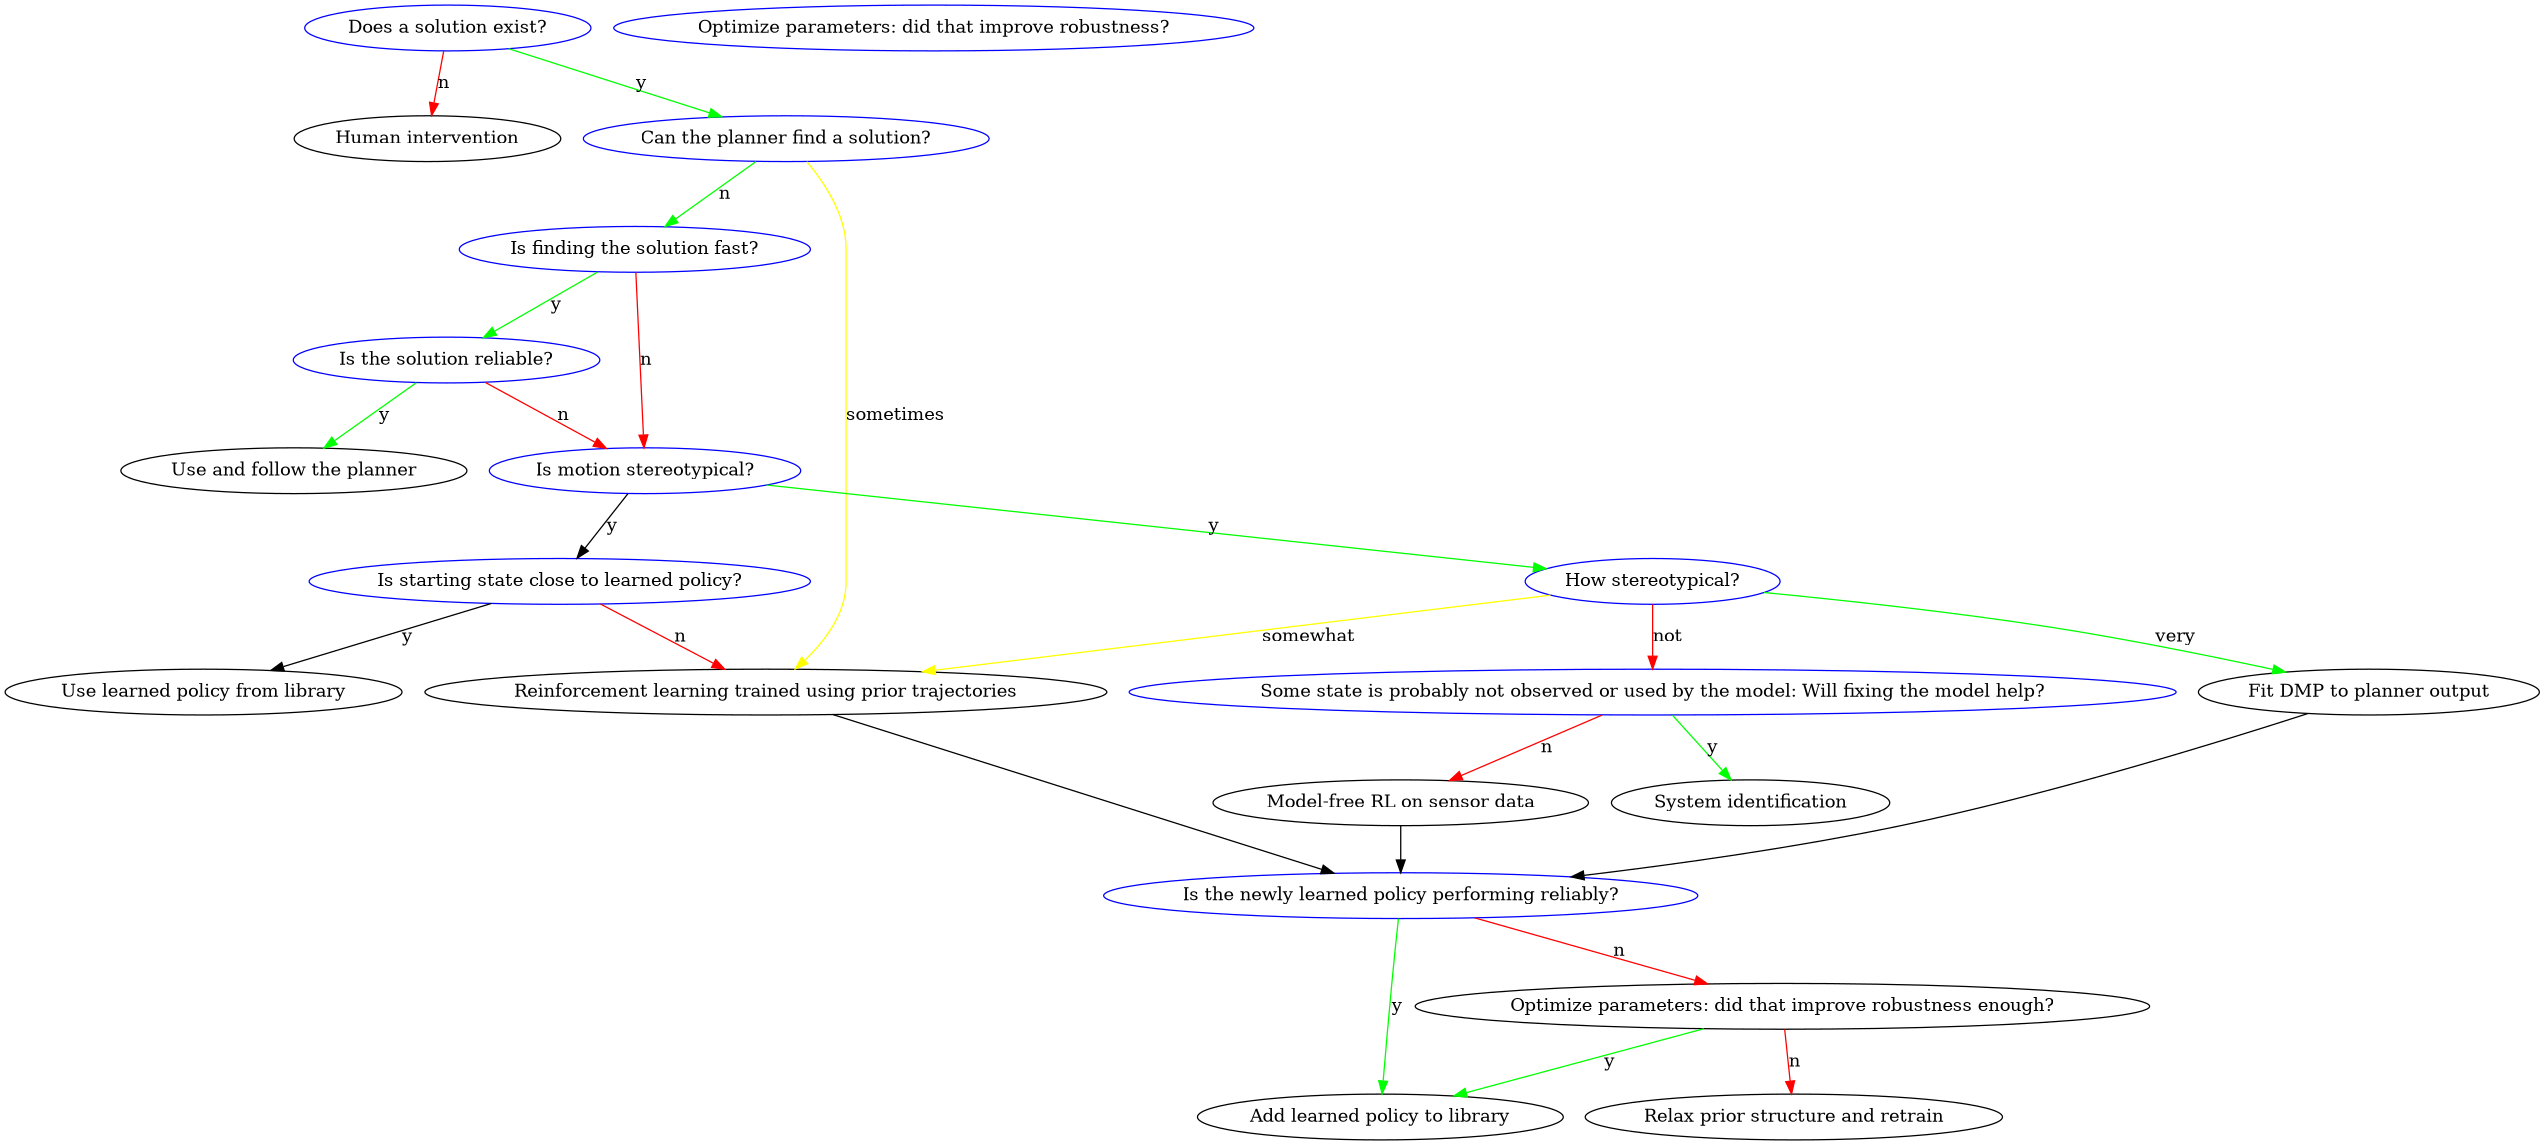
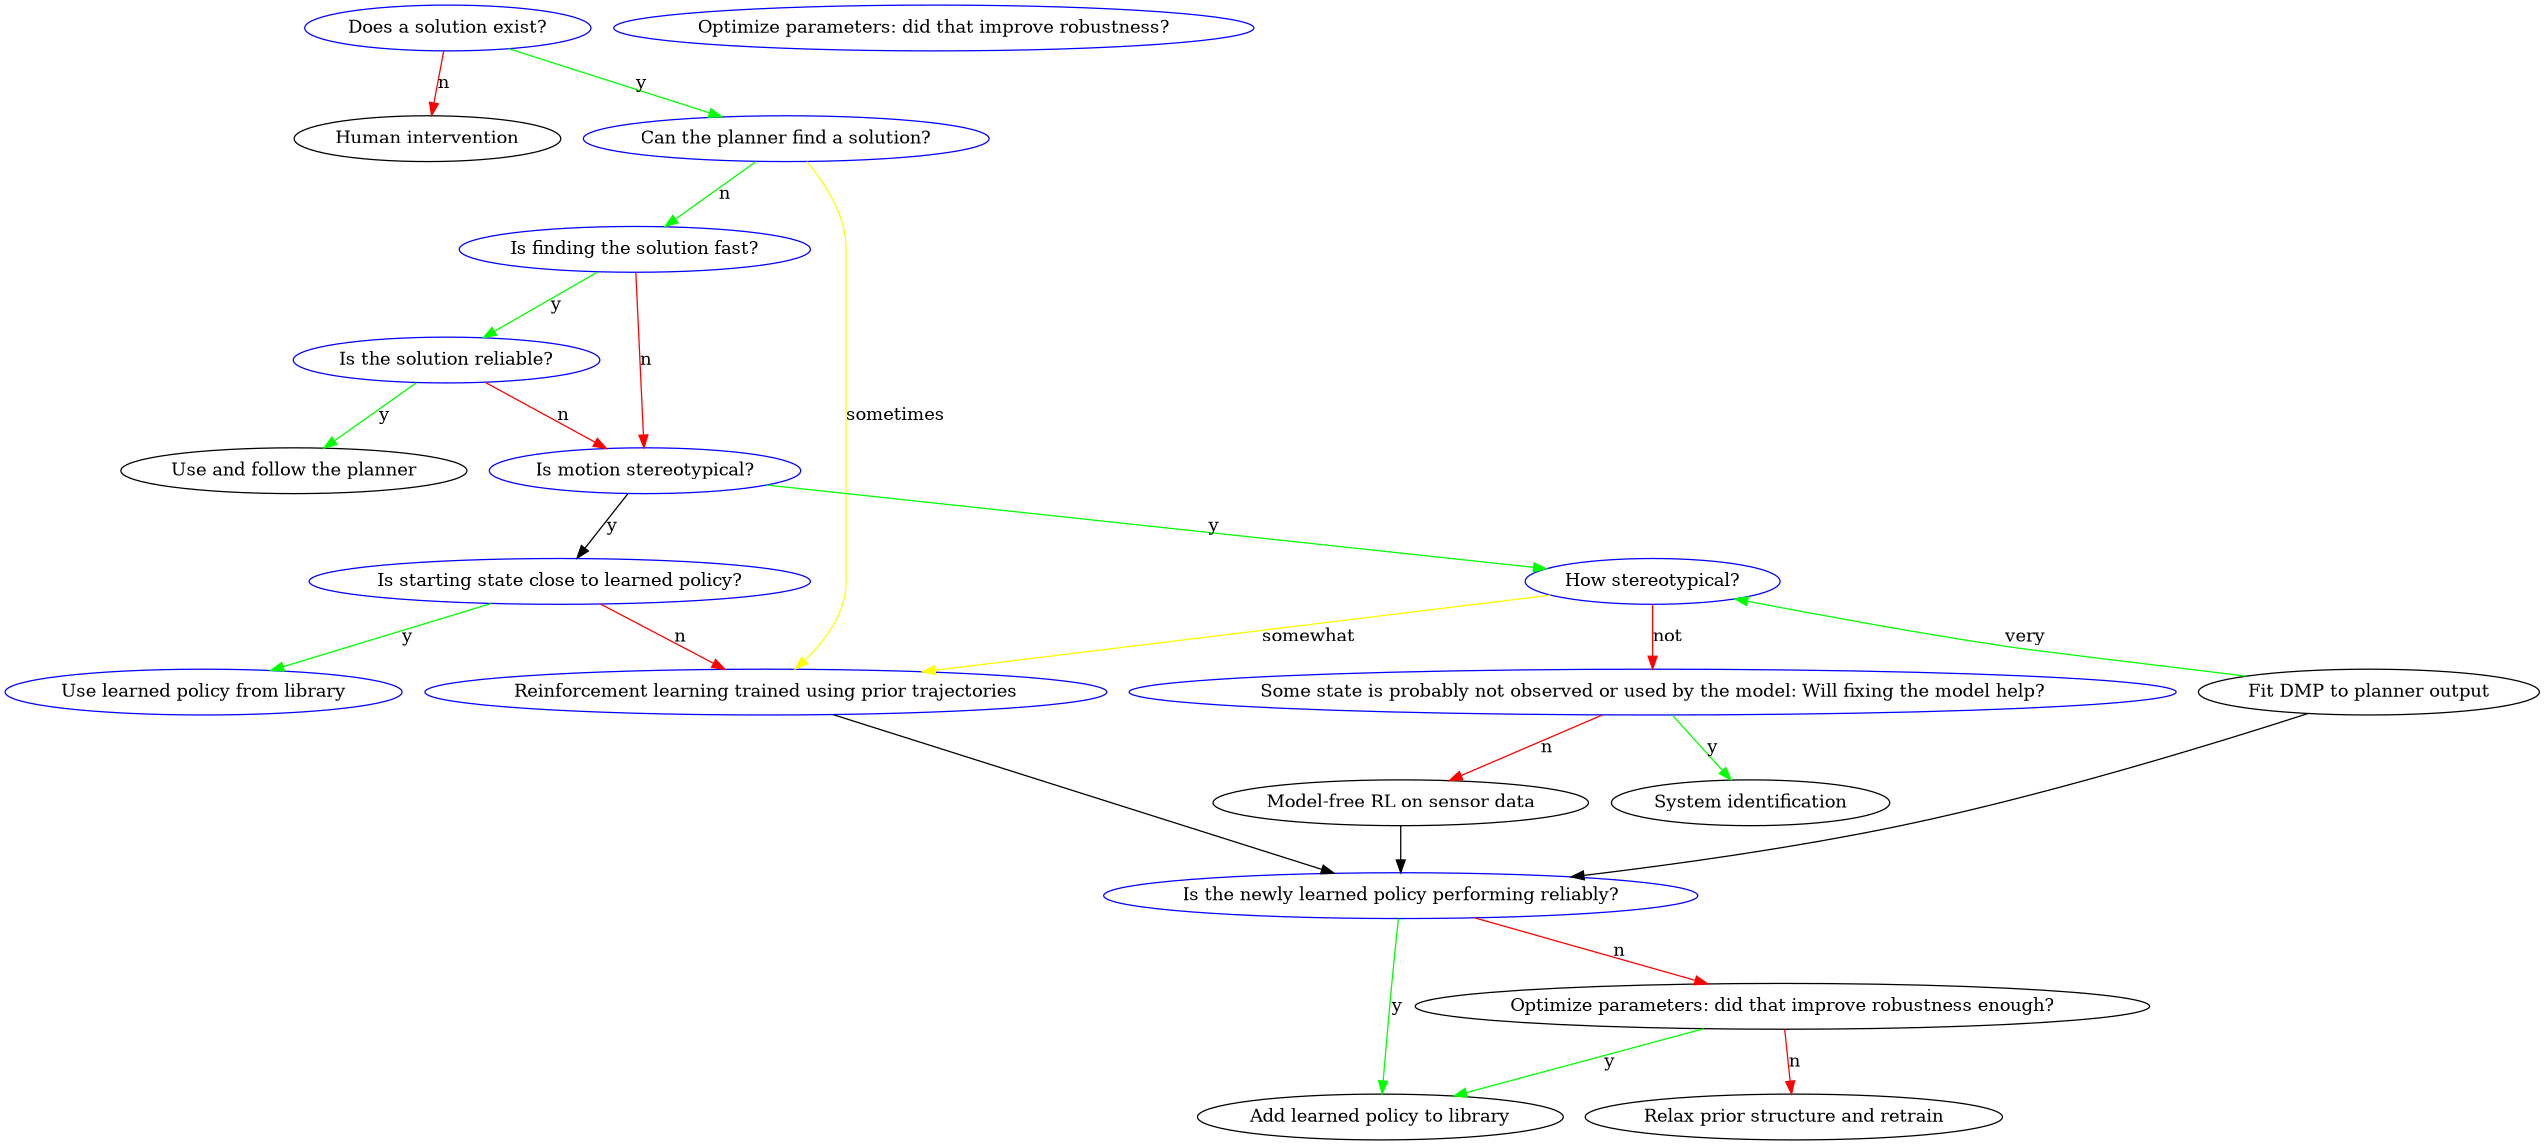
(2020, 623) -> (1996, 645)
(387, 635) -> (387, 635)
(204, 692) -> (204, 692)
(766, 692) -> (766, 692)
